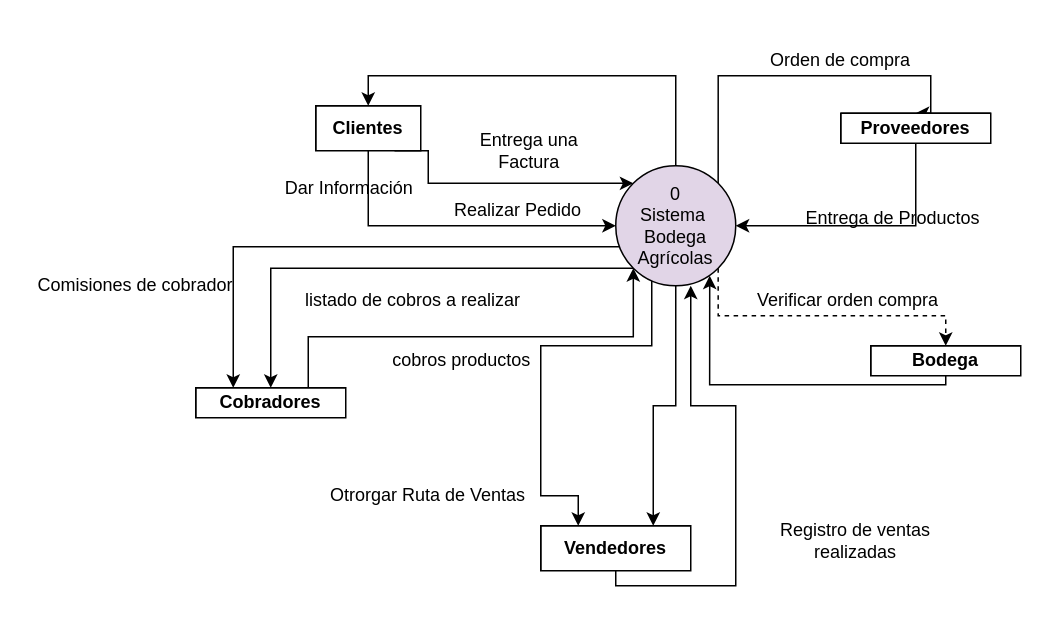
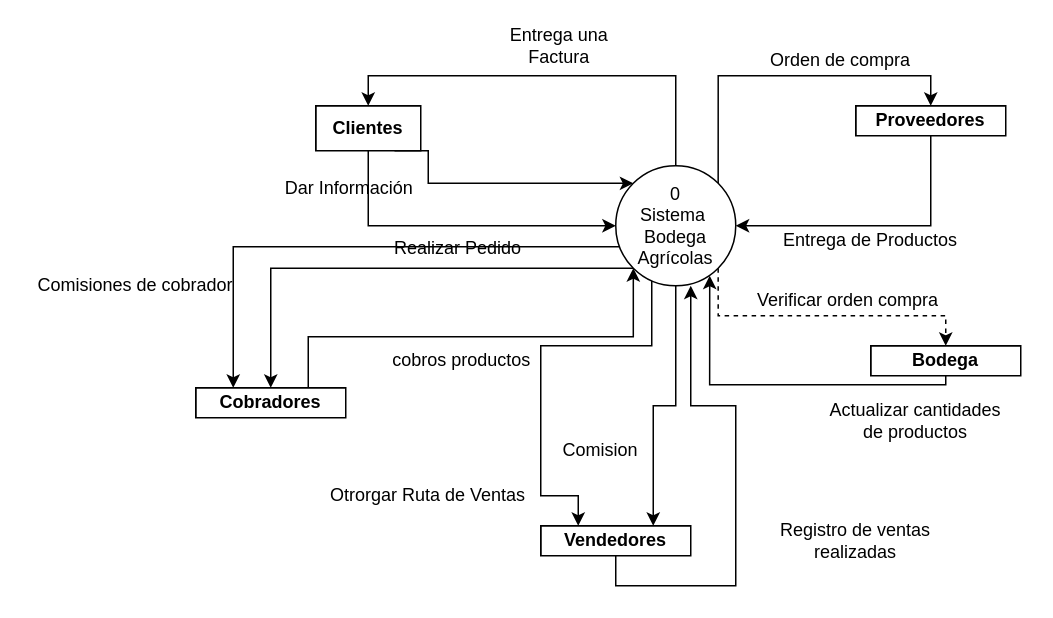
(916, 128) -> (931, 121)
(530, 151) -> (560, 46)
(518, 211) -> (458, 248)
(893, 218) -> (871, 241)
(676, 226) -> (676, 226)
(413, 301) -> none
none -> (916, 421)
none -> (601, 451)
(616, 548) -> (616, 541)
